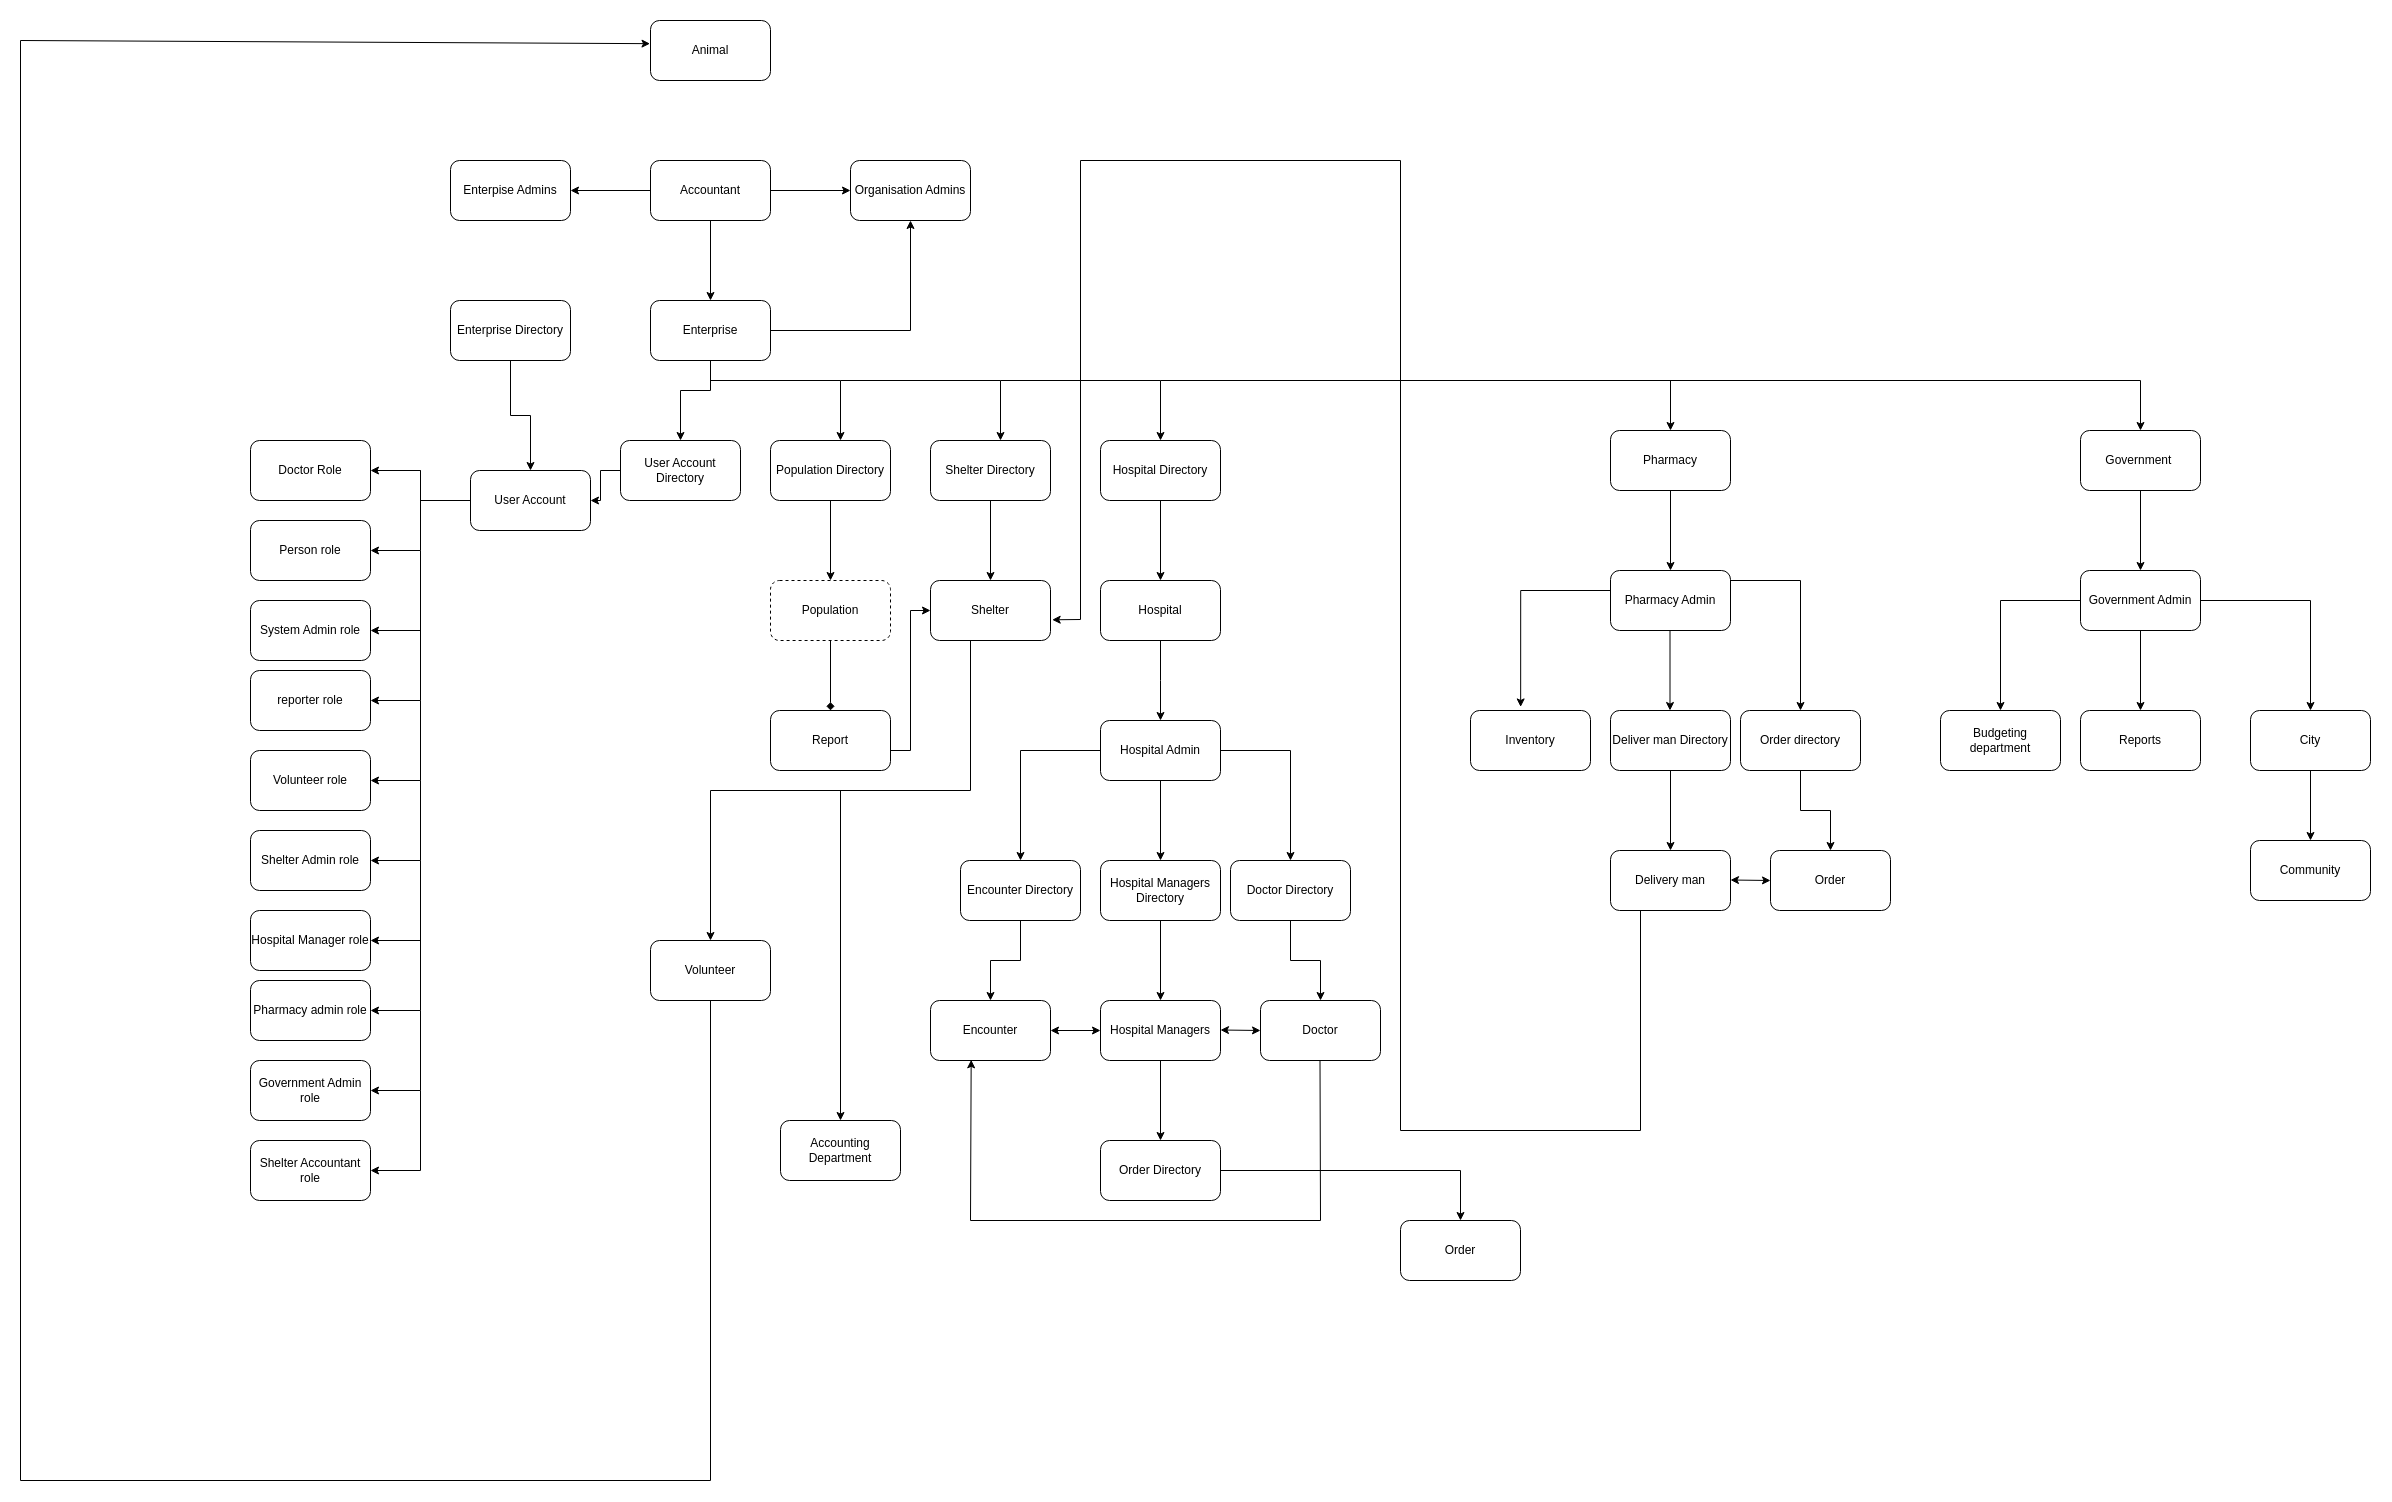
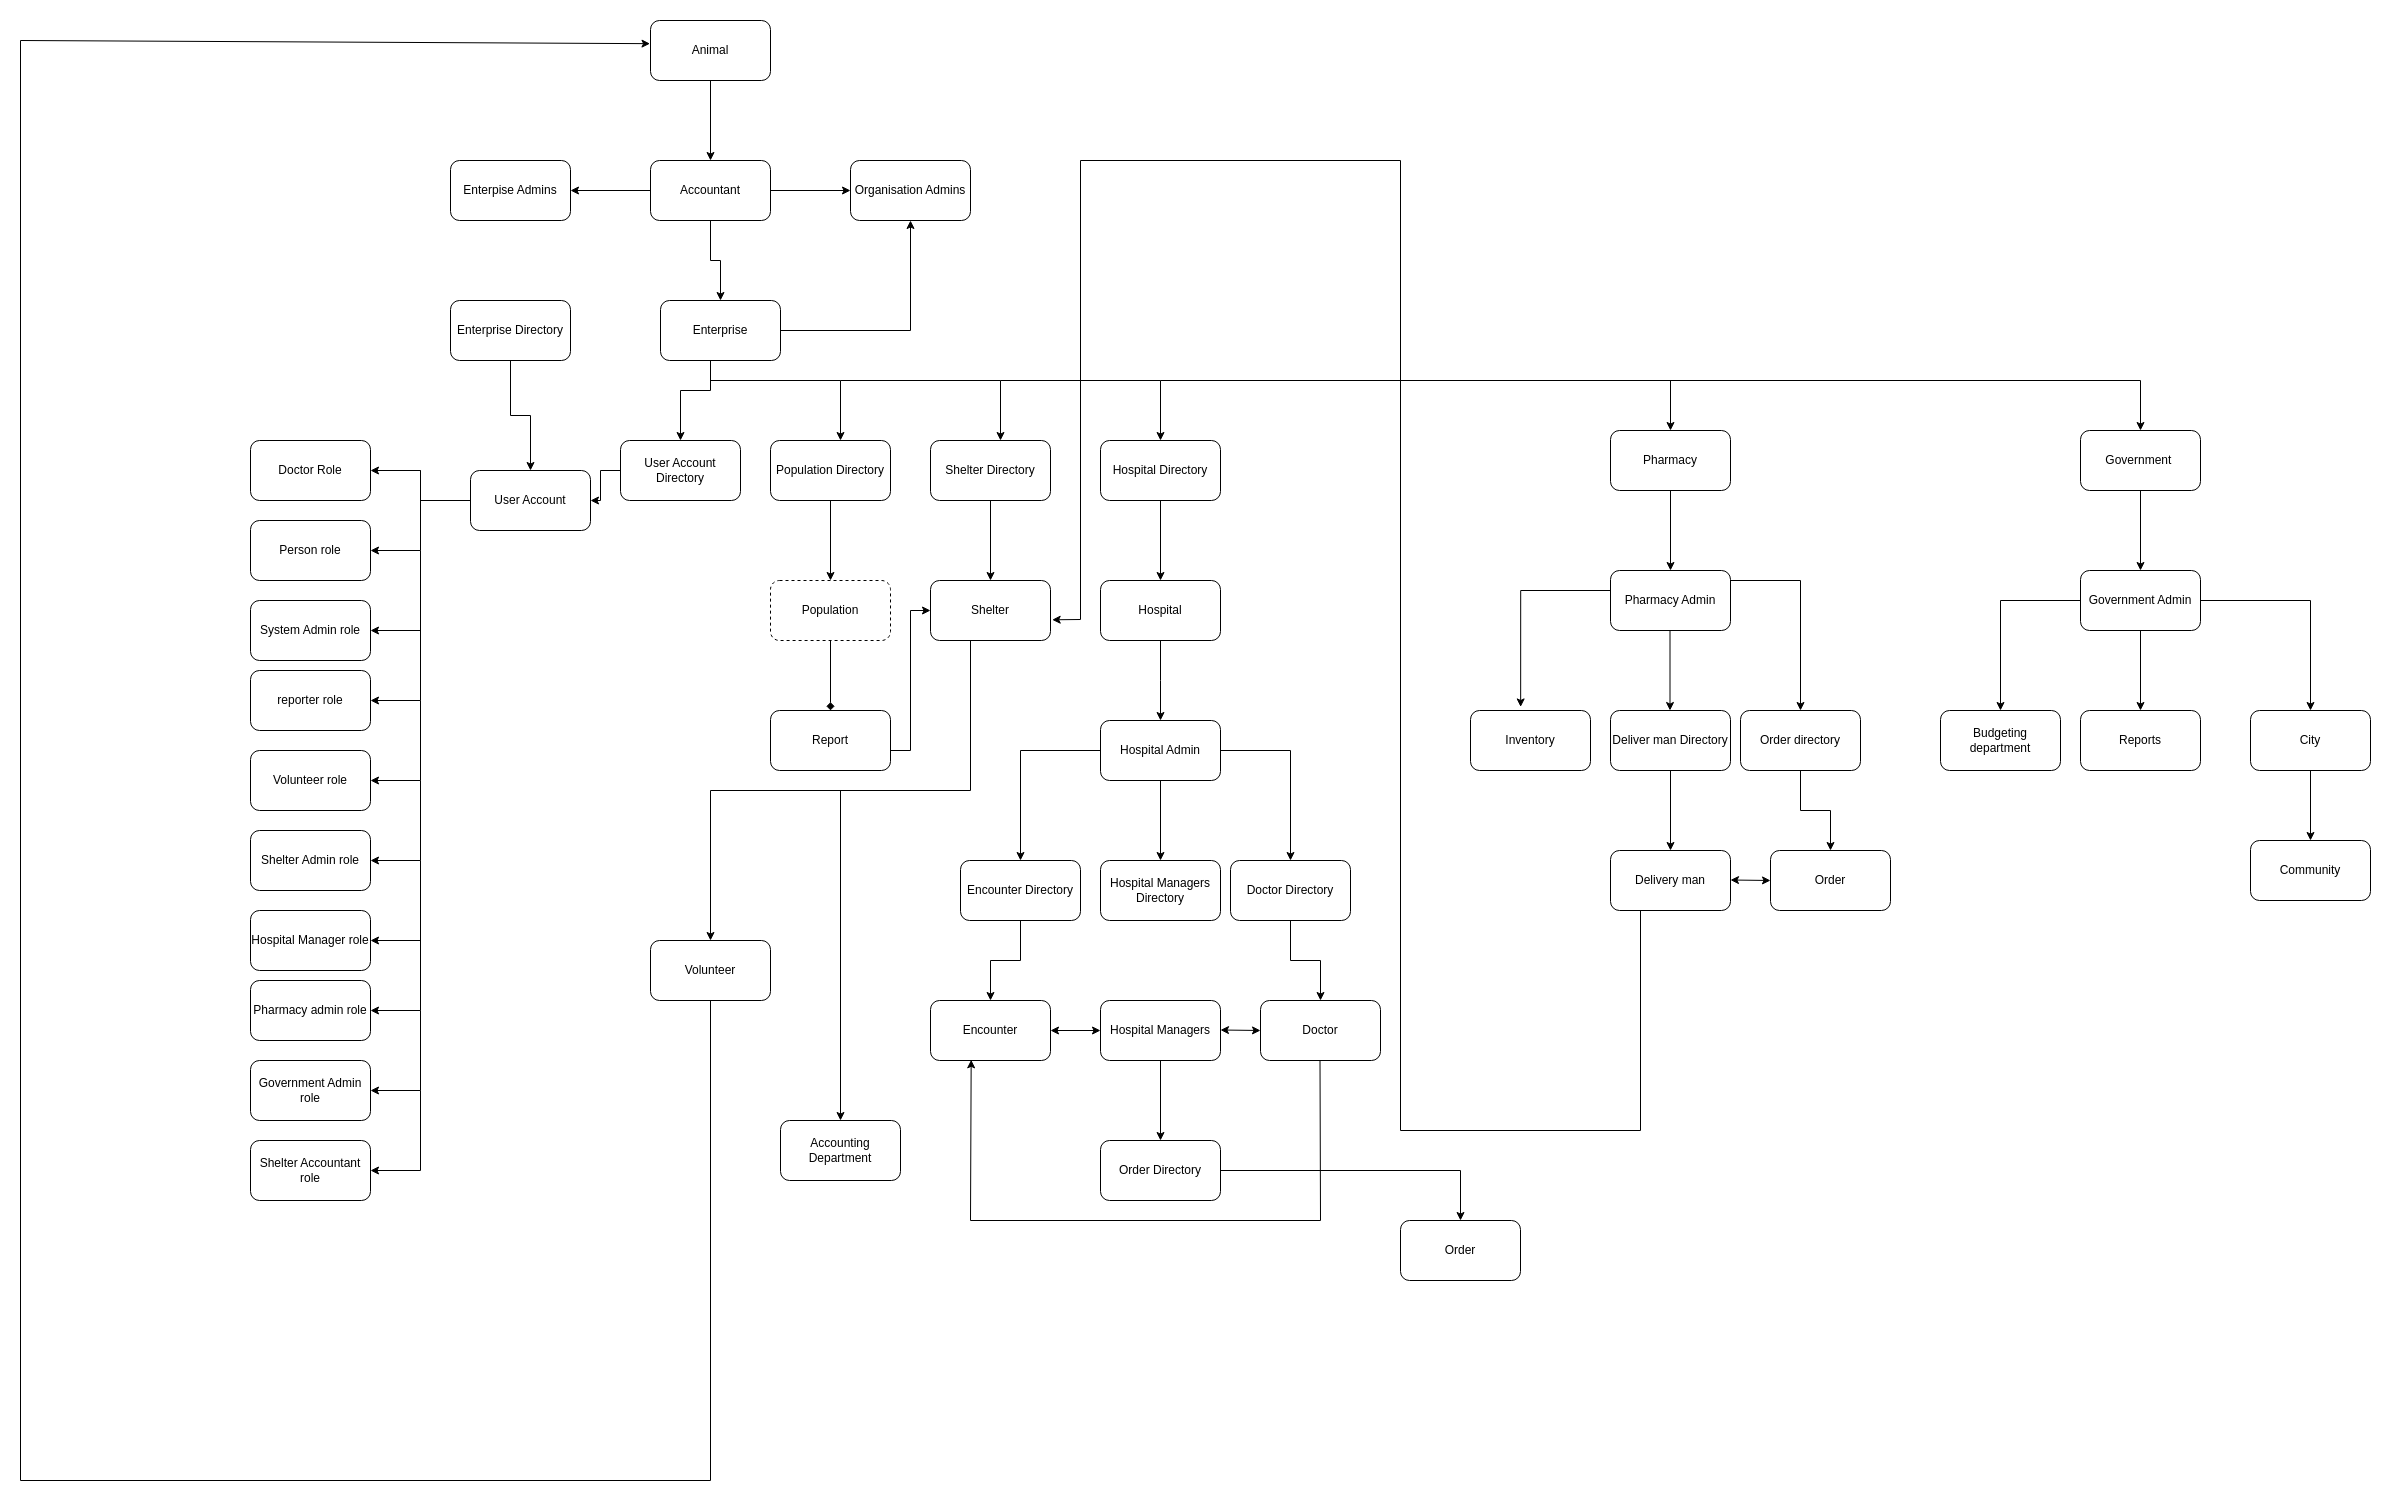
none -> (711, 117)
(711, 331) -> (721, 331)
(1161, 957) -> none
